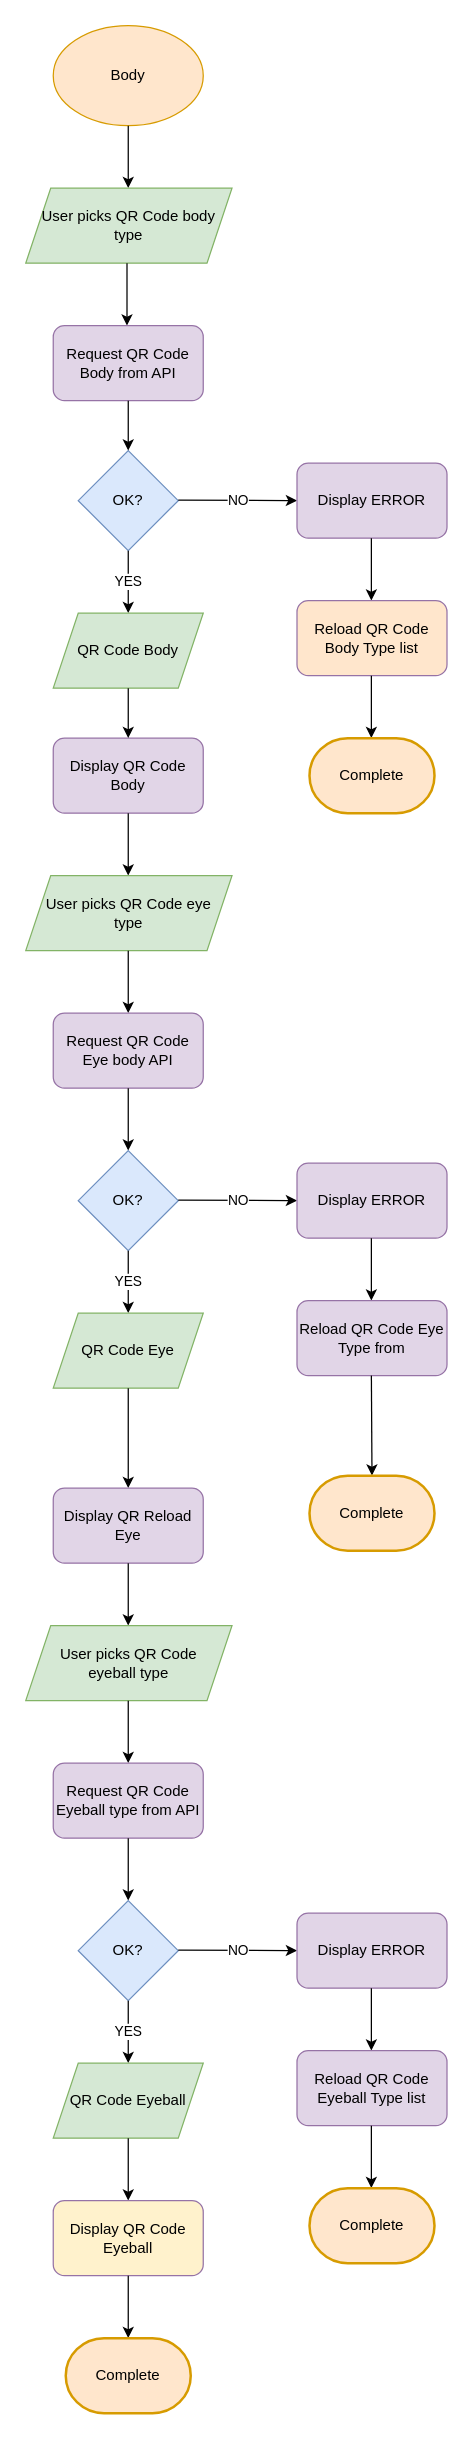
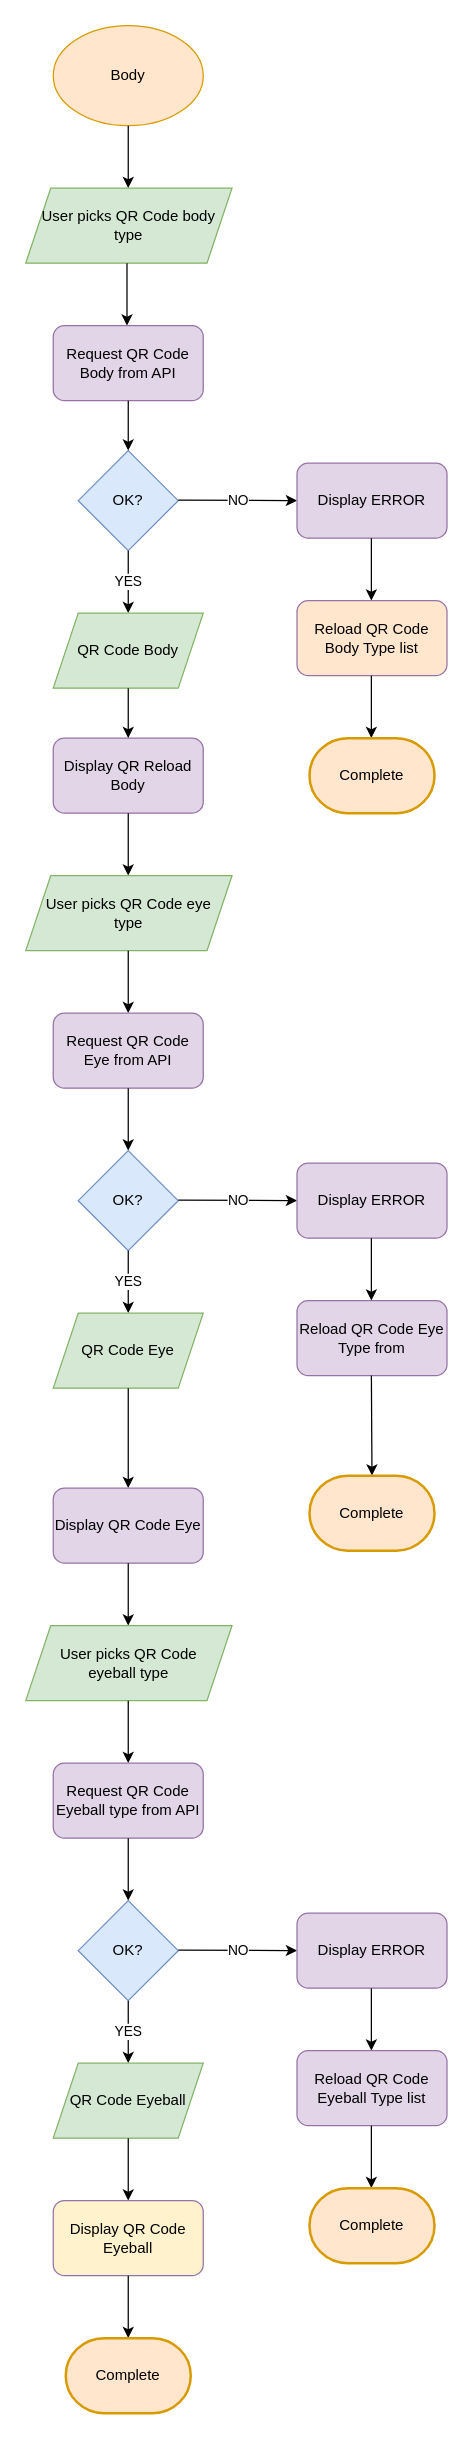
(128, 776) -> (128, 776)
(128, 1051) -> (128, 1051)
(128, 1526) -> (128, 1526)
